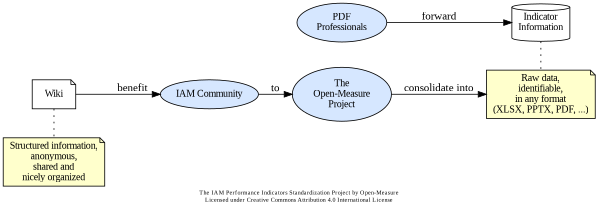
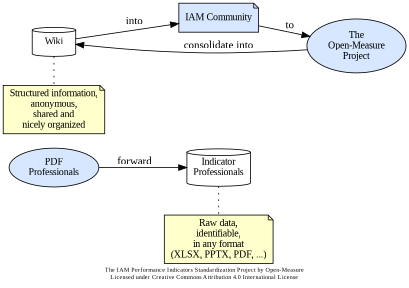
(541, 23) -> (219, 168)
(133, 88) -> (135, 21)
(54, 94) -> (54, 42)
(209, 94) -> (219, 18)
(435, 94) -> (196, 53)
